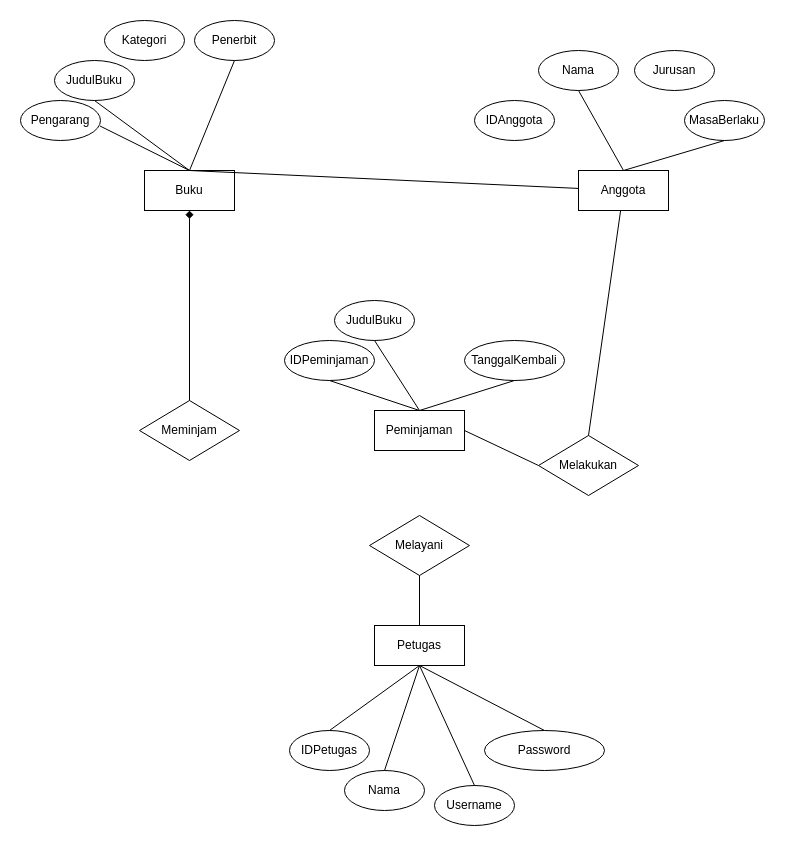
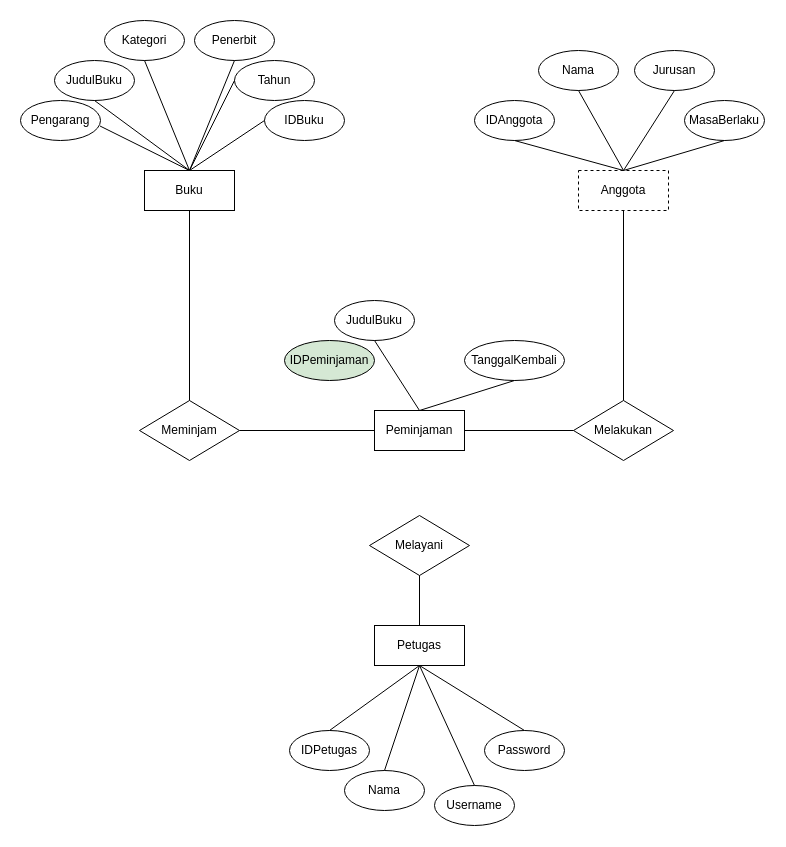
none -> (275, 81)
none -> (305, 121)
none -> (213, 123)
none -> (650, 130)
none -> (228, 145)
none -> (568, 155)
(385, 179) -> (166, 114)
(624, 191) -> (624, 191)
(190, 219) -> (190, 215)
(330, 361) -> (330, 361)
(373, 395) -> none
none -> (308, 431)
(589, 466) -> (624, 431)
(545, 751) -> (525, 751)
